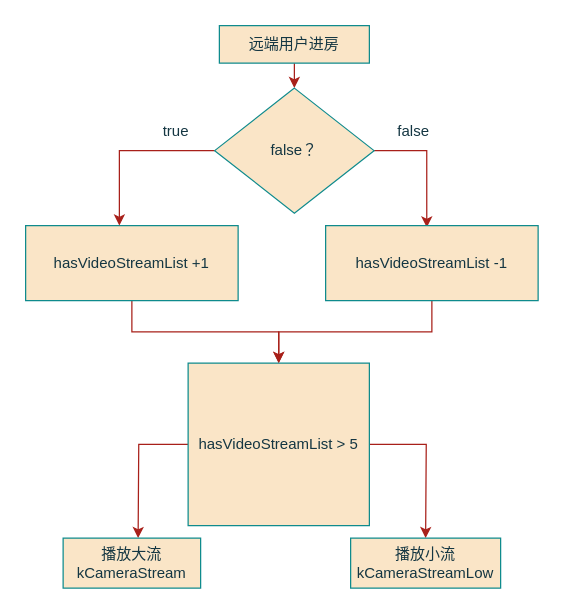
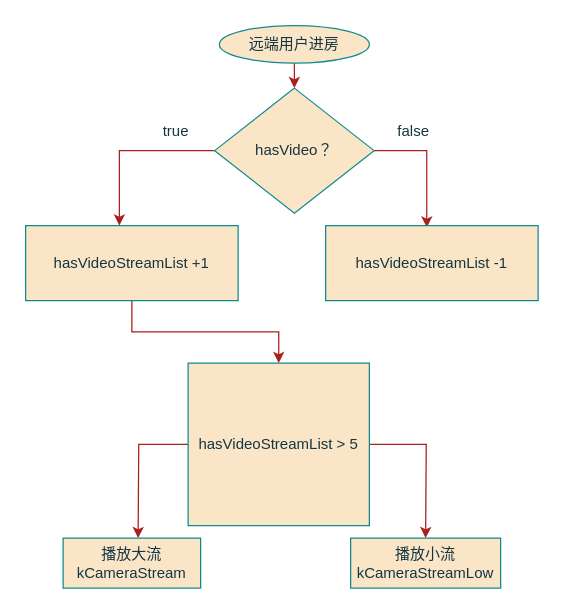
(294, 44) -> (294, 44)
(294, 151) -> (294, 151)
(372, 332) -> none
